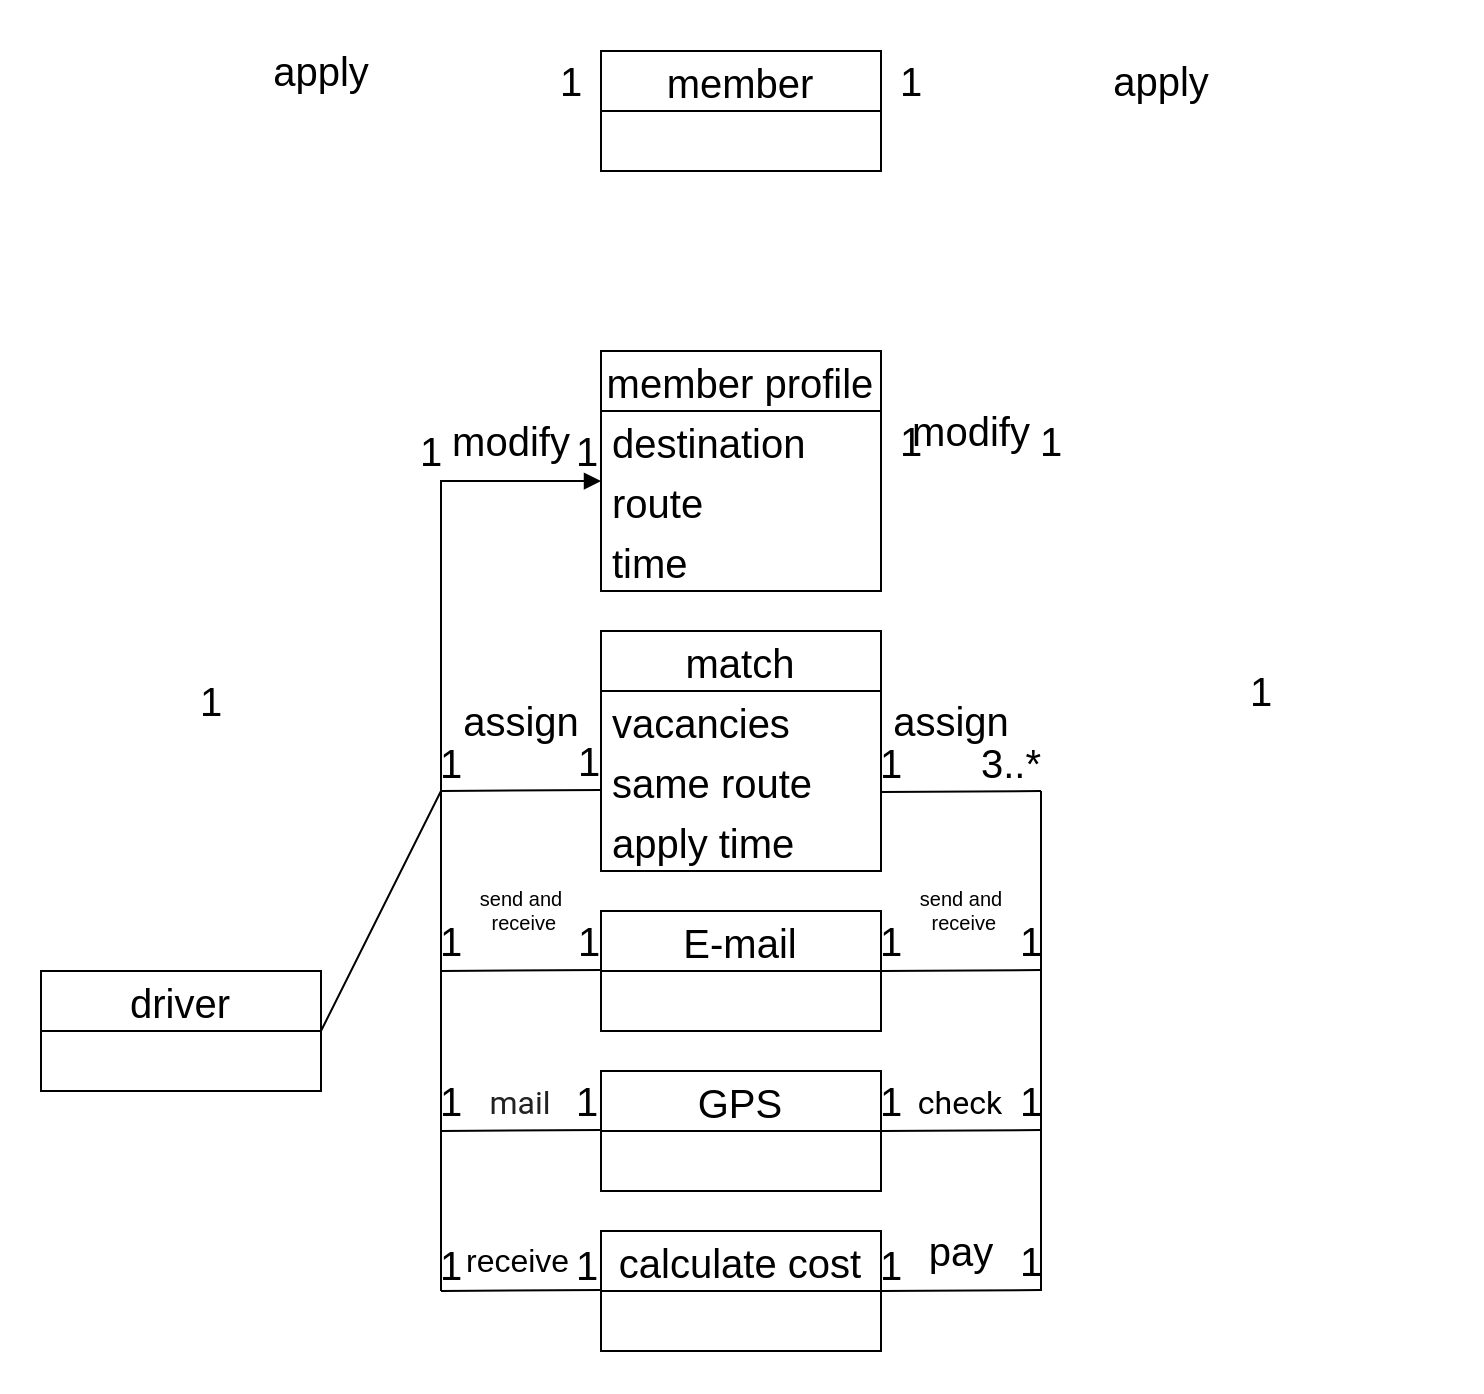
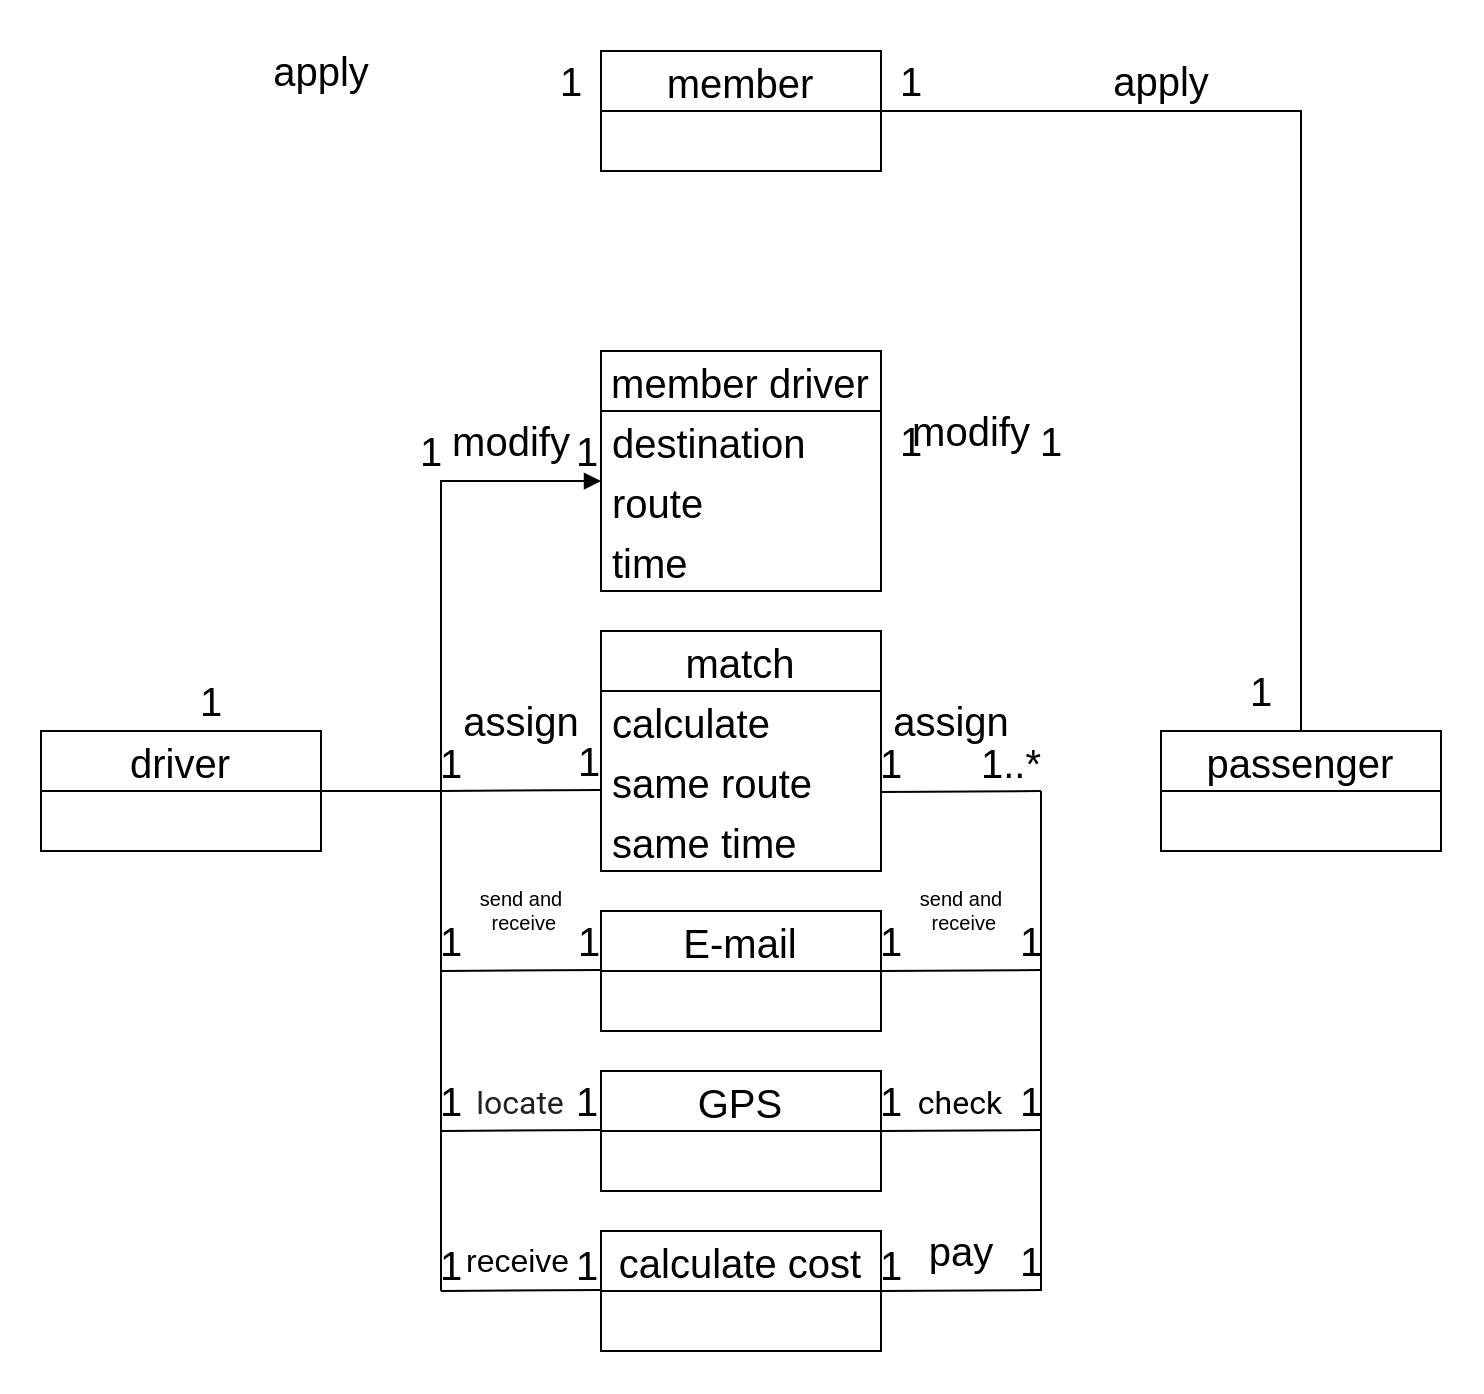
none -> (1301, 213)
(740, 385) -> (740, 385)
(708, 725) -> (702, 725)
(1012, 763) -> (1012, 763)
none -> (1301, 791)
(708, 845) -> (702, 845)
(181, 1031) -> (181, 791)
(521, 1097) -> (521, 1097)
